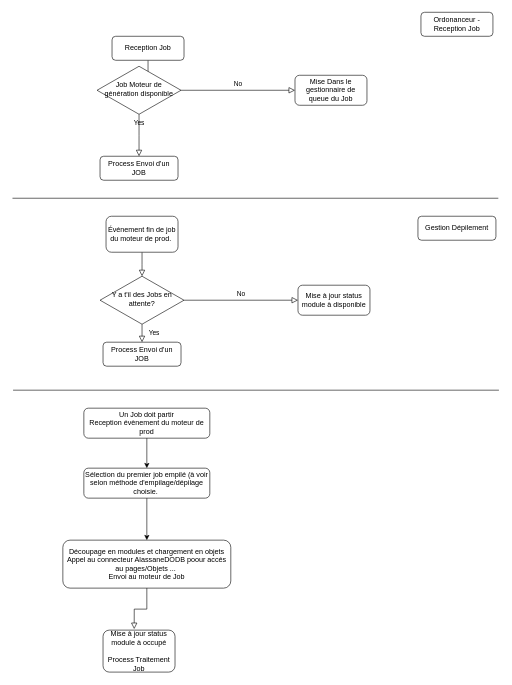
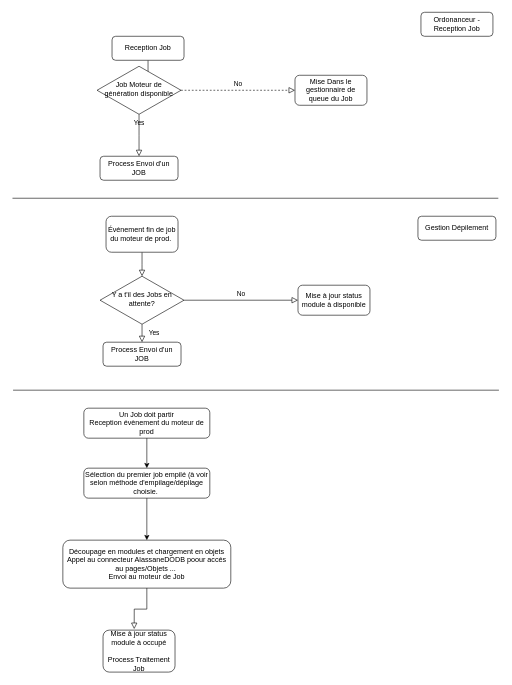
(234, 90) -> (234, 90)
